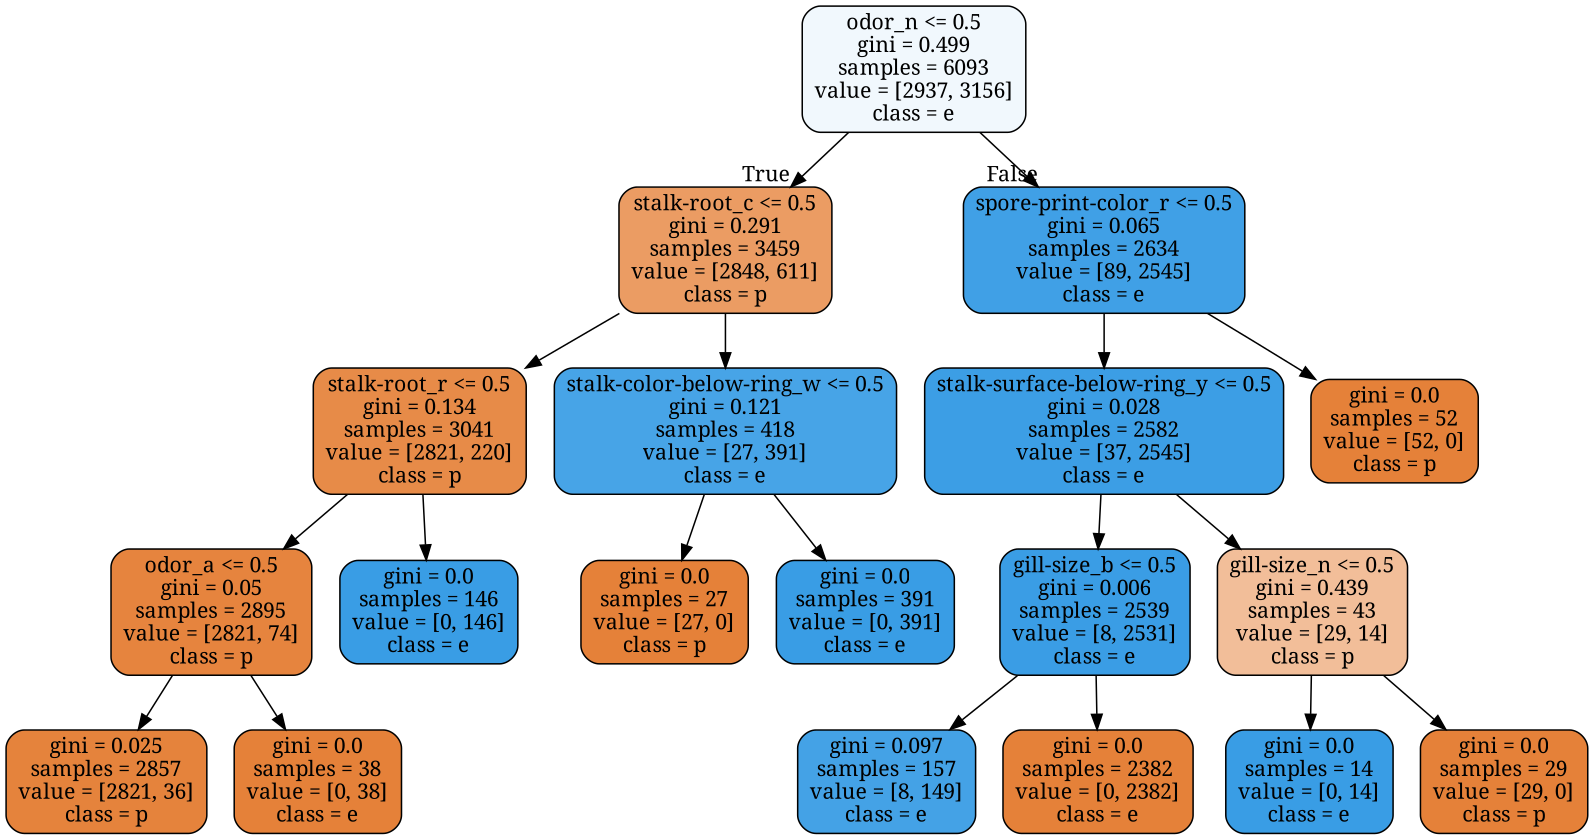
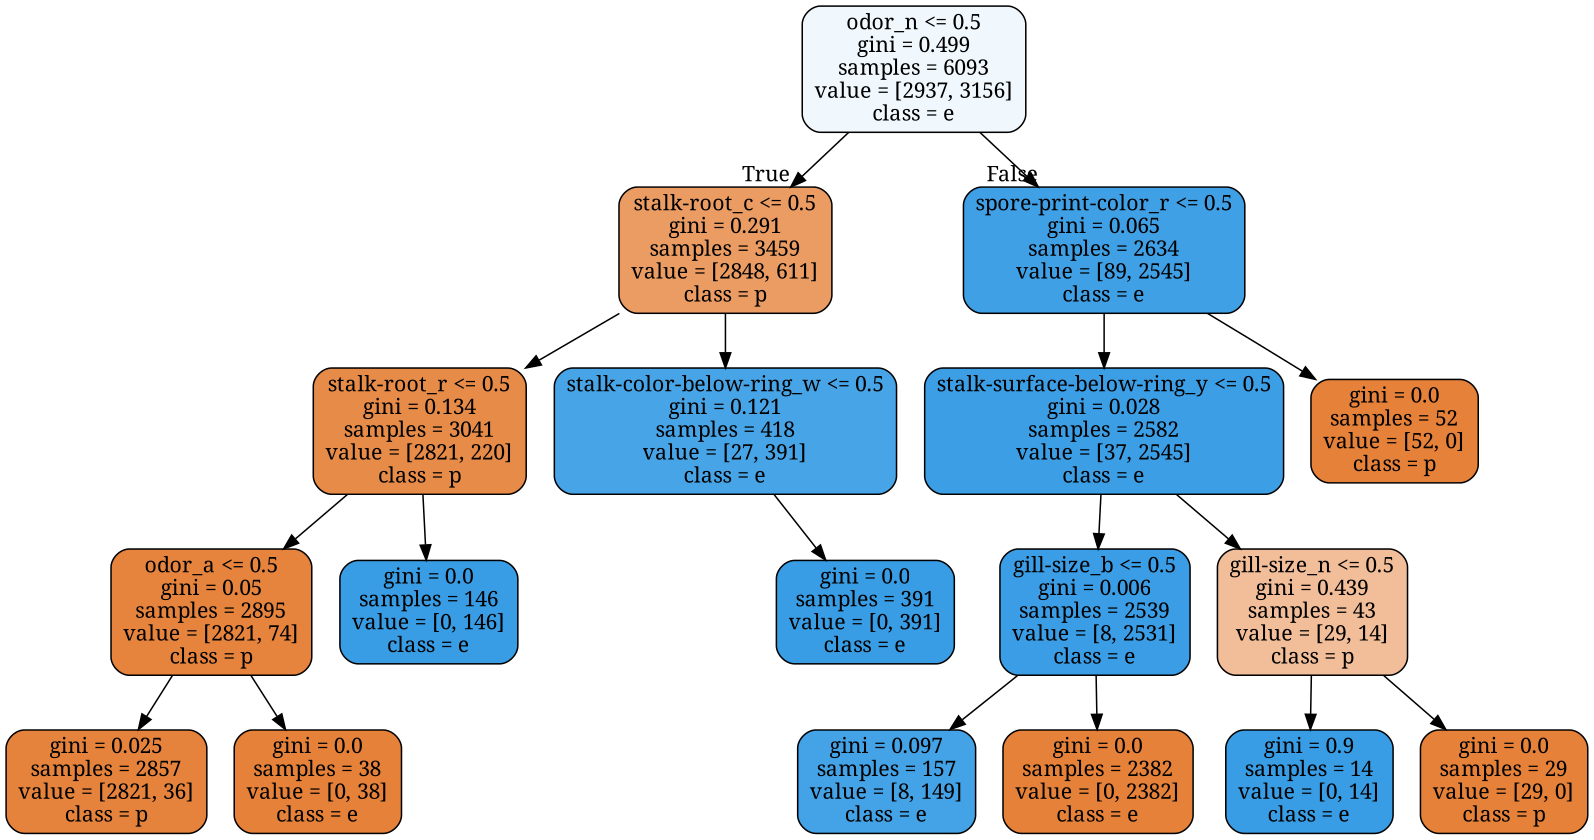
(665, 612) -> none
(1309, 782) -> (1309, 782)
